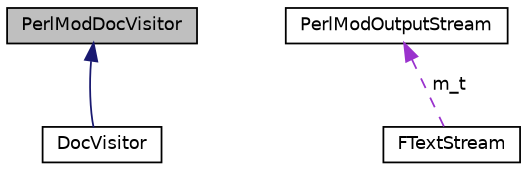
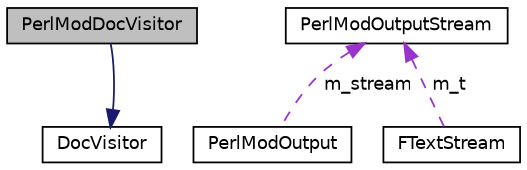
(90, 94) -> (114, 76)
none -> (272, 145)
